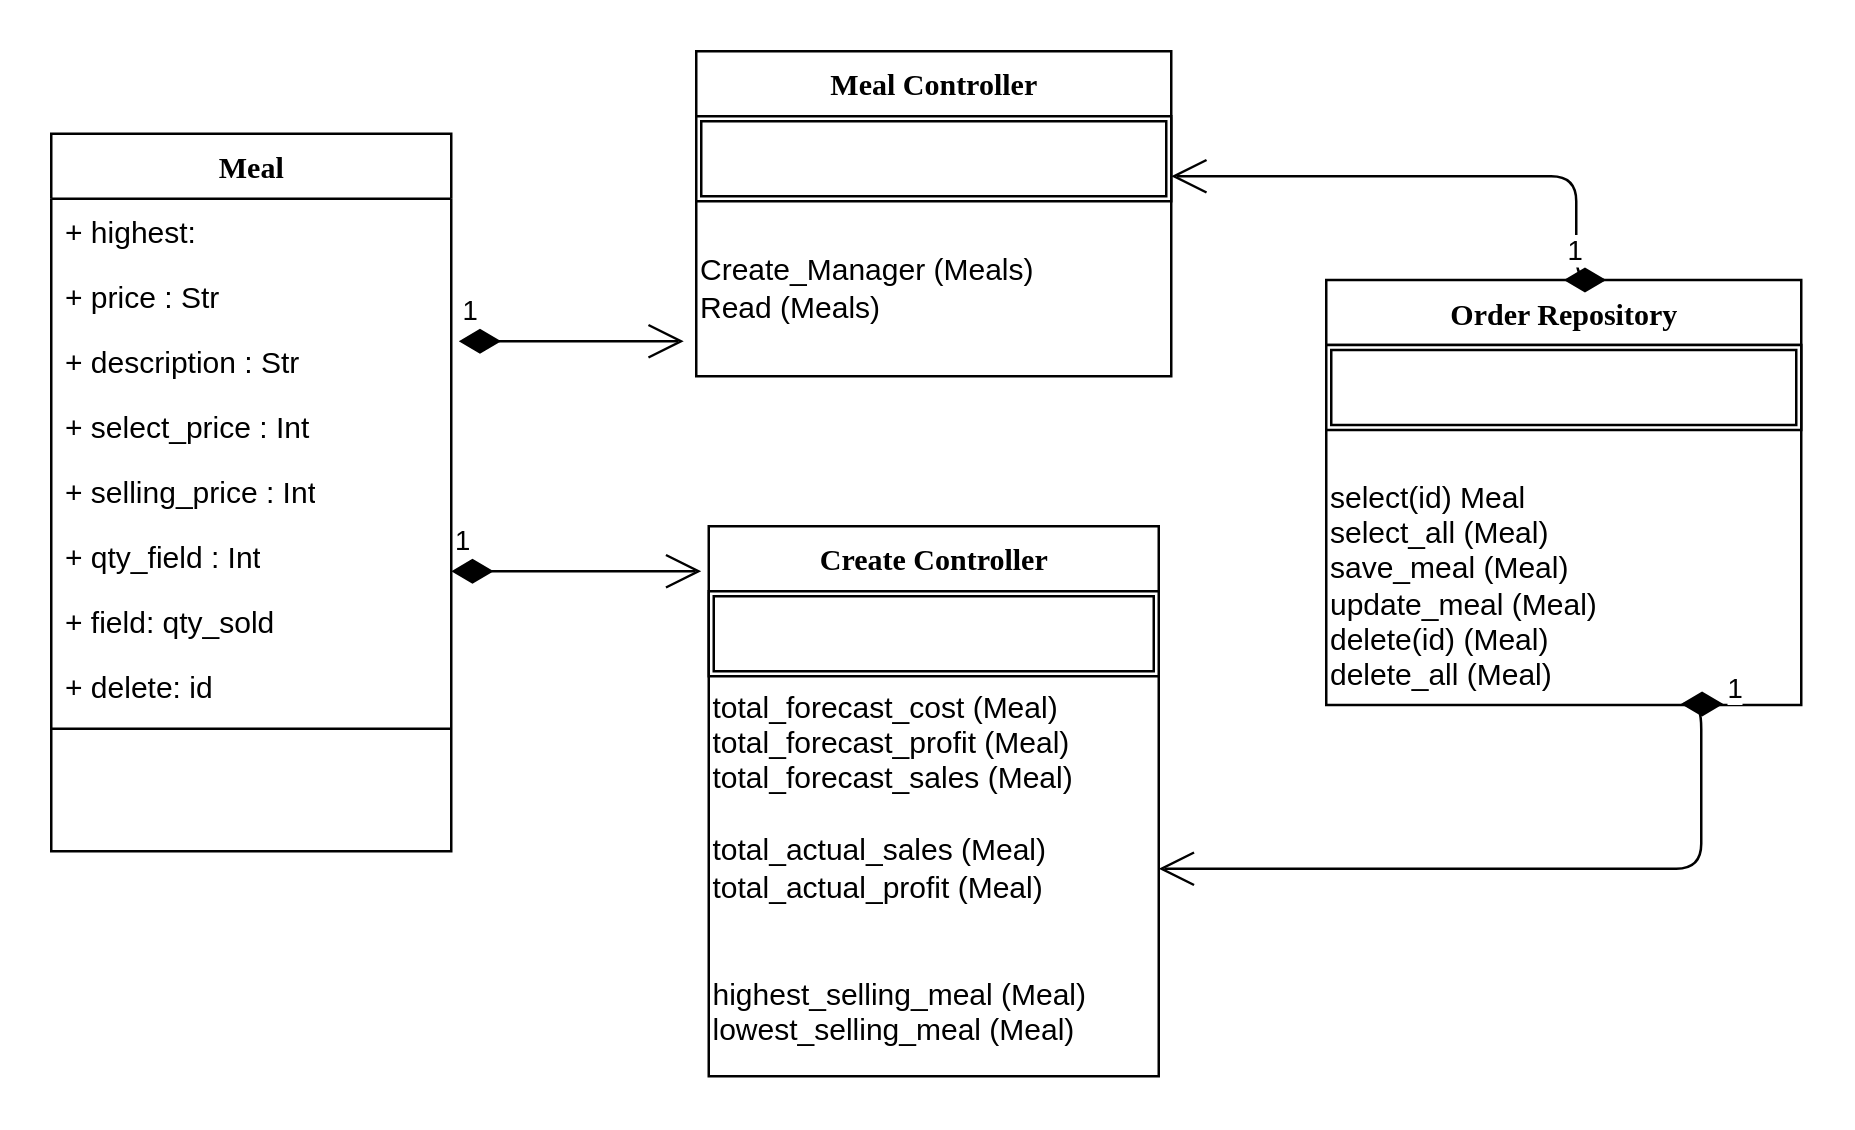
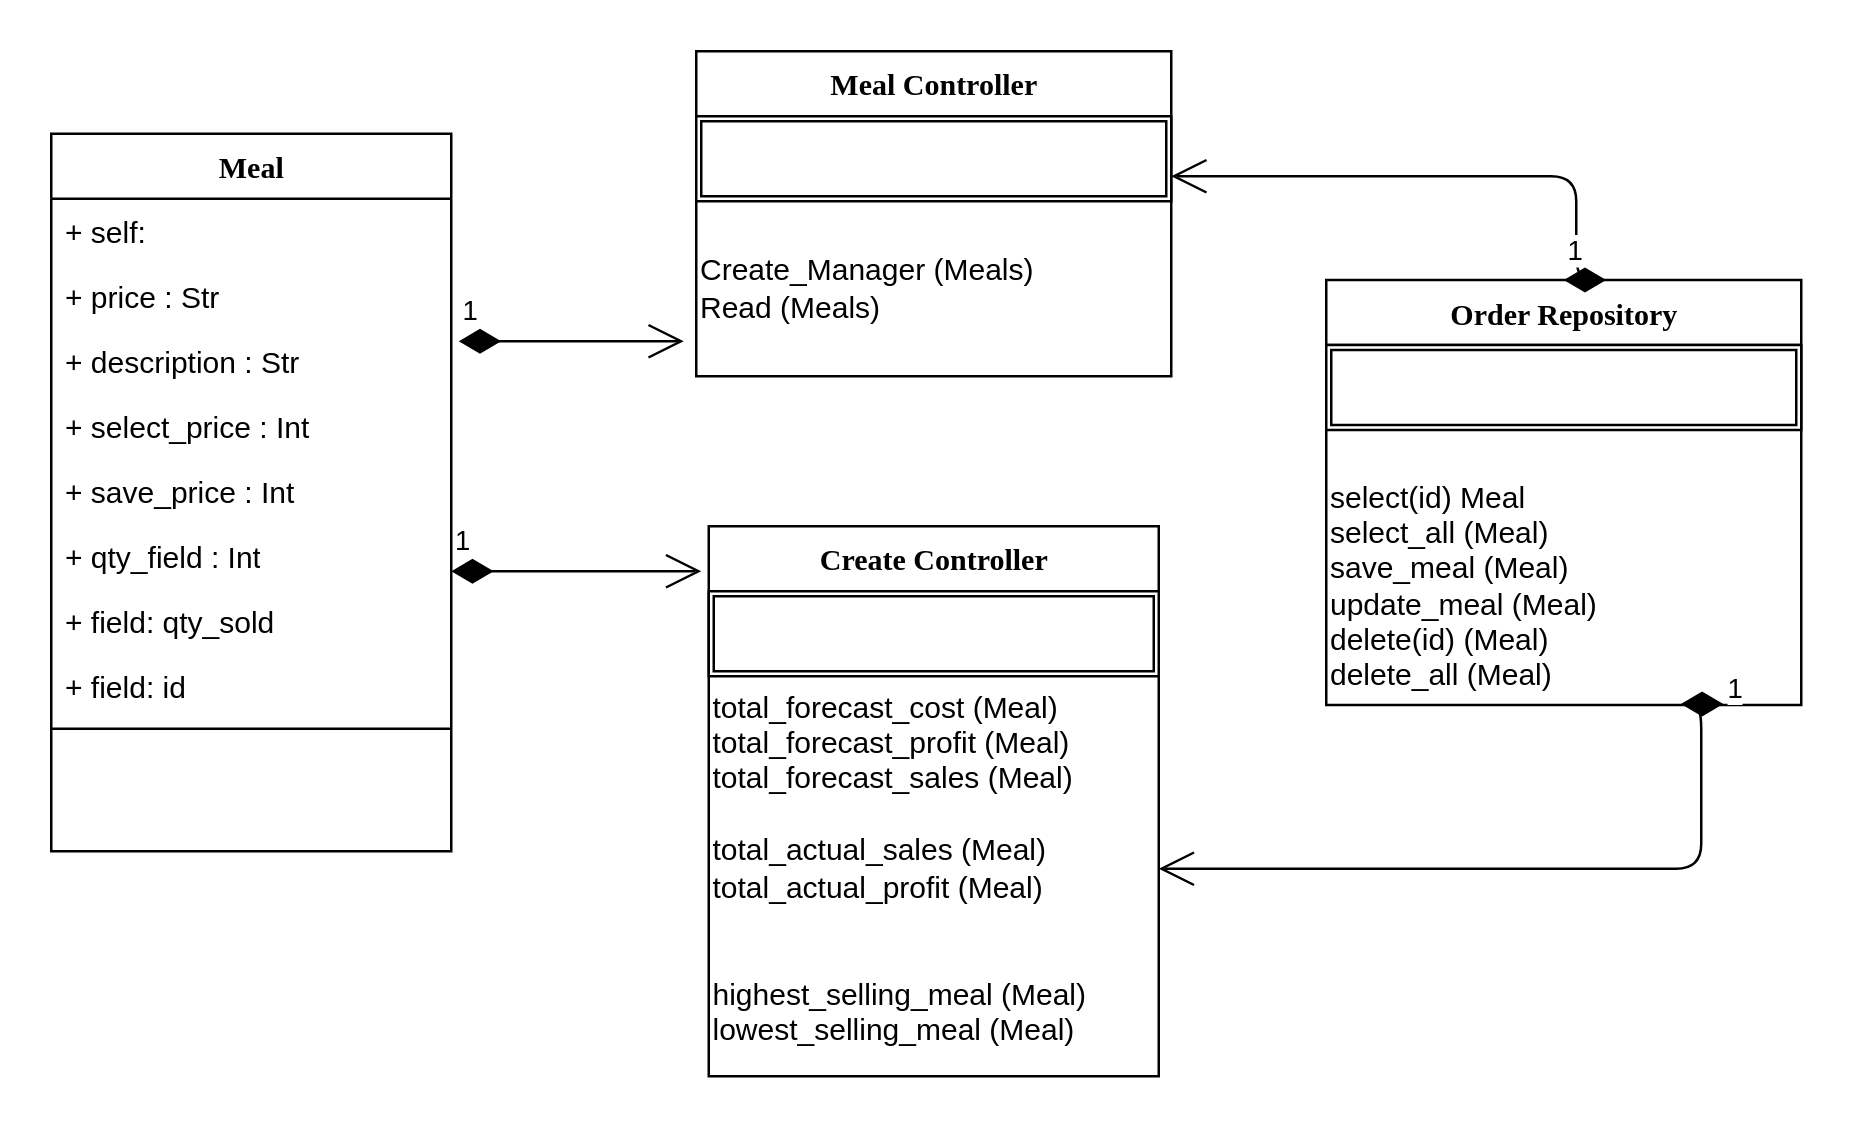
(139, 234) -> (113, 234)
(211, 494) -> (198, 494)
(148, 689) -> (135, 689)
